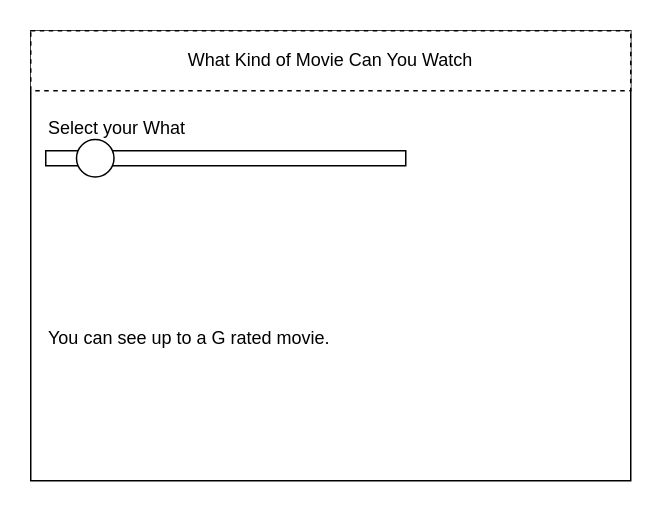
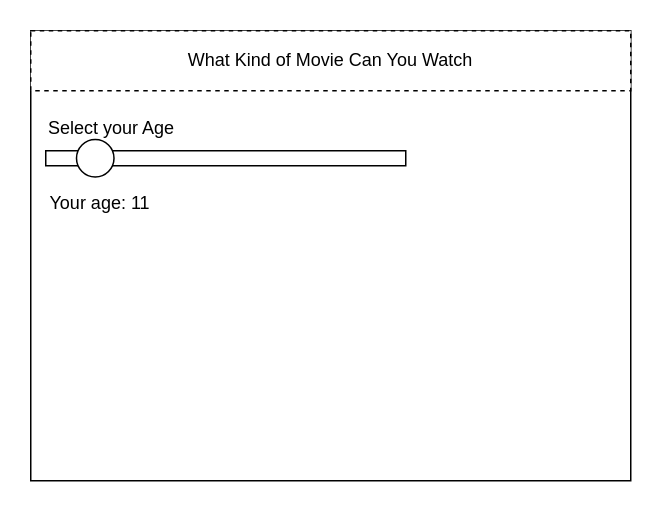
(122, 128) -> (117, 128)
none -> (130, 203)
(256, 338) -> none
